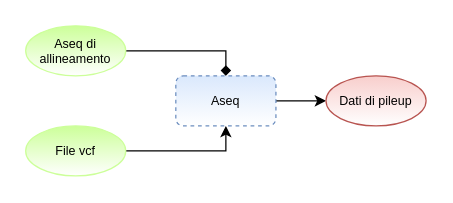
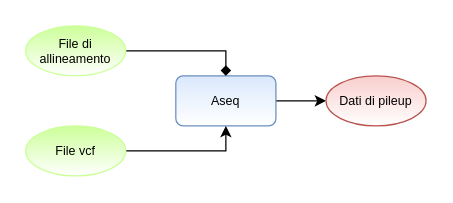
(76, 51) -> (76, 51)
(226, 101) -> (226, 101)
